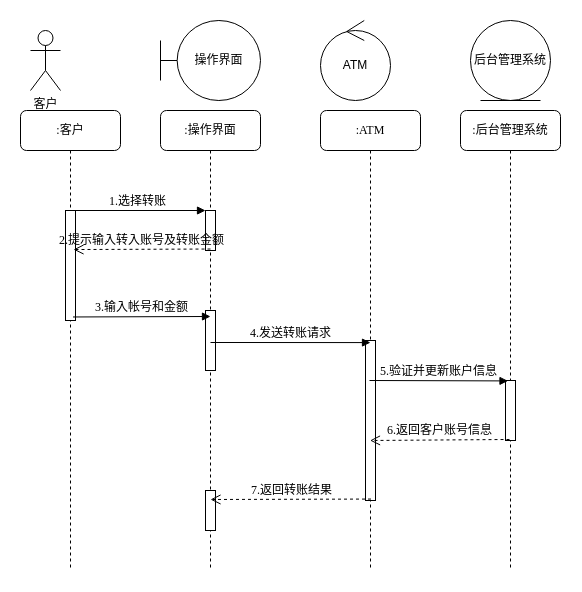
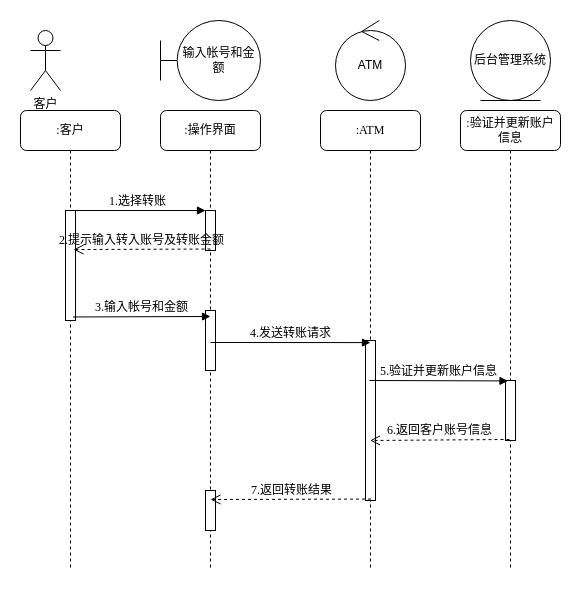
(219, 61) -> (219, 61)
(356, 61) -> (371, 61)
(511, 131) -> (511, 131)
